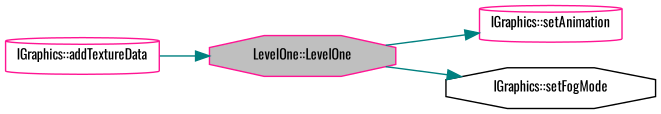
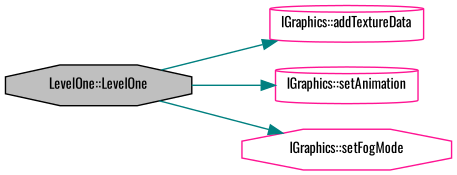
(178, 56) -> (212, 57)
(303, 56) -> (99, 85)
(551, 88) -> (347, 150)
